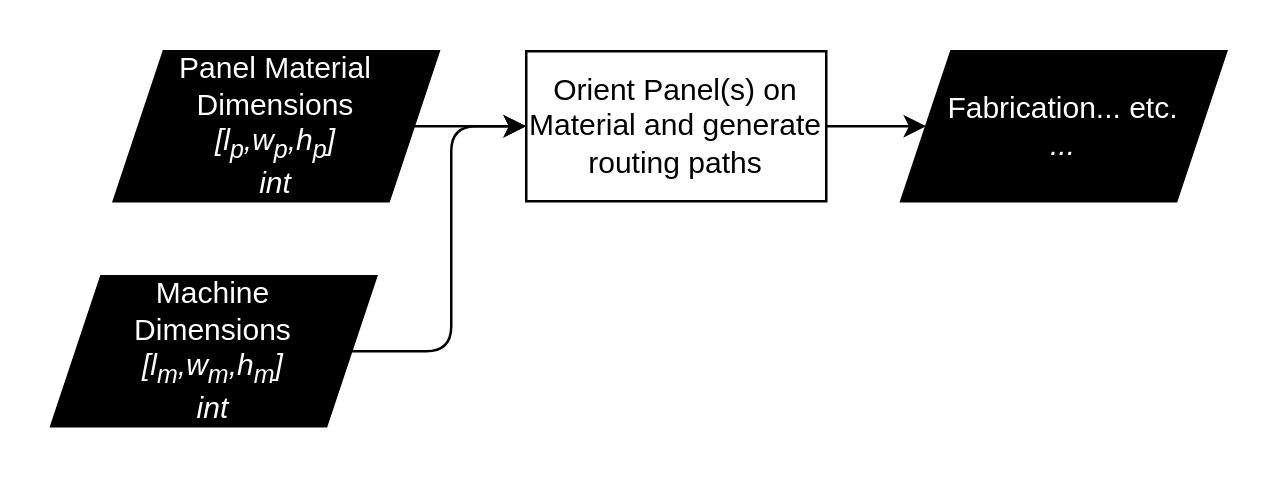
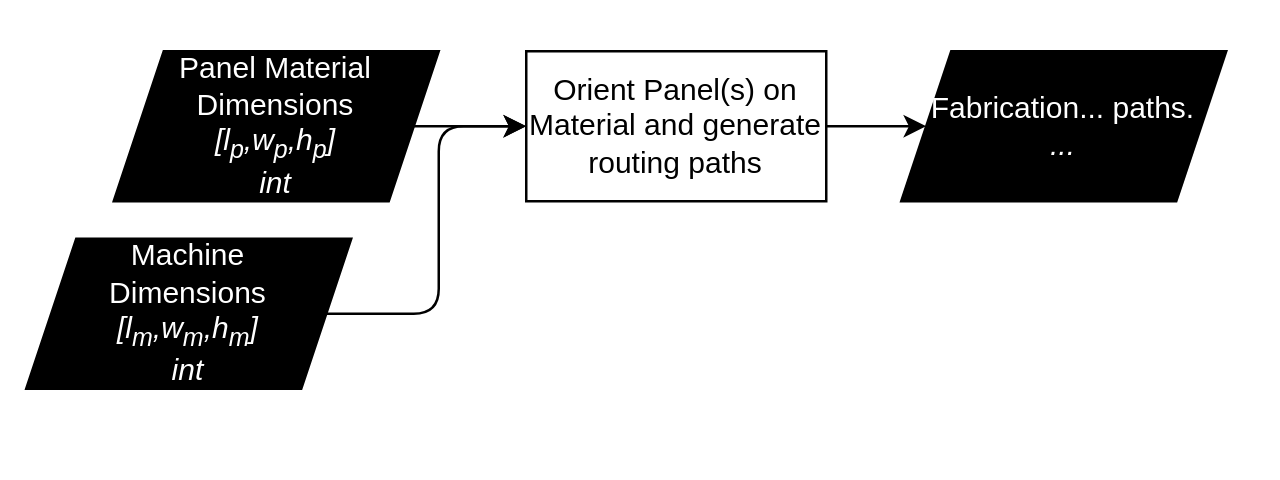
(1064, 126) -> (1064, 126)
(214, 351) -> (189, 314)
